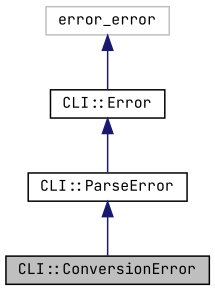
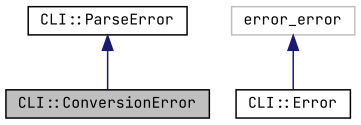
(108, 153) -> none
